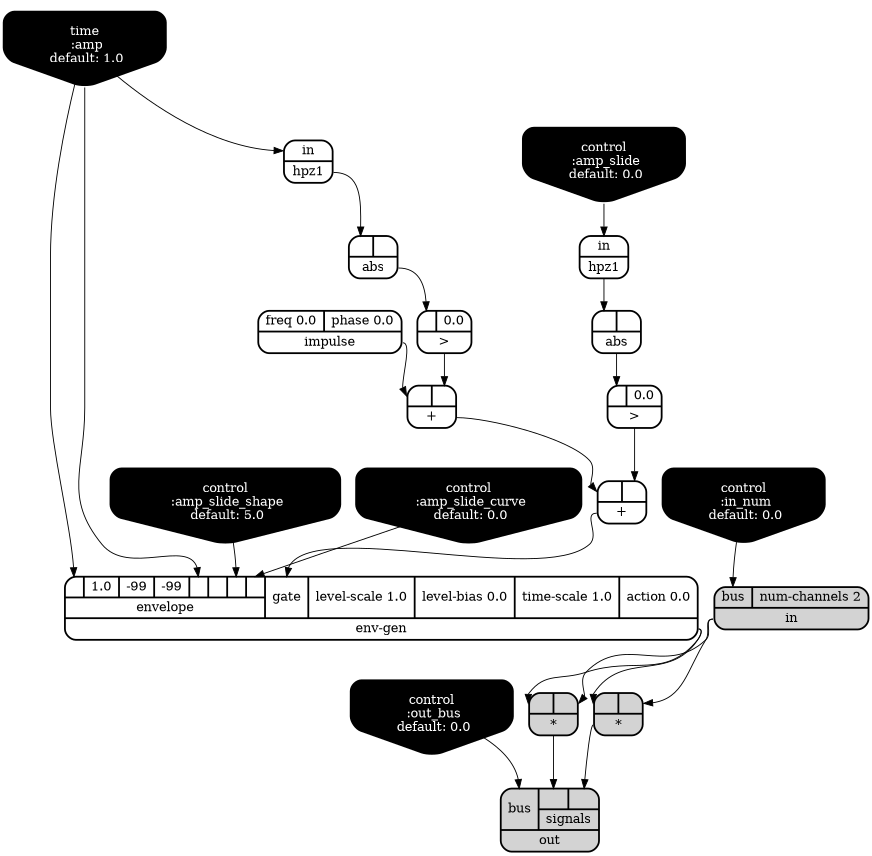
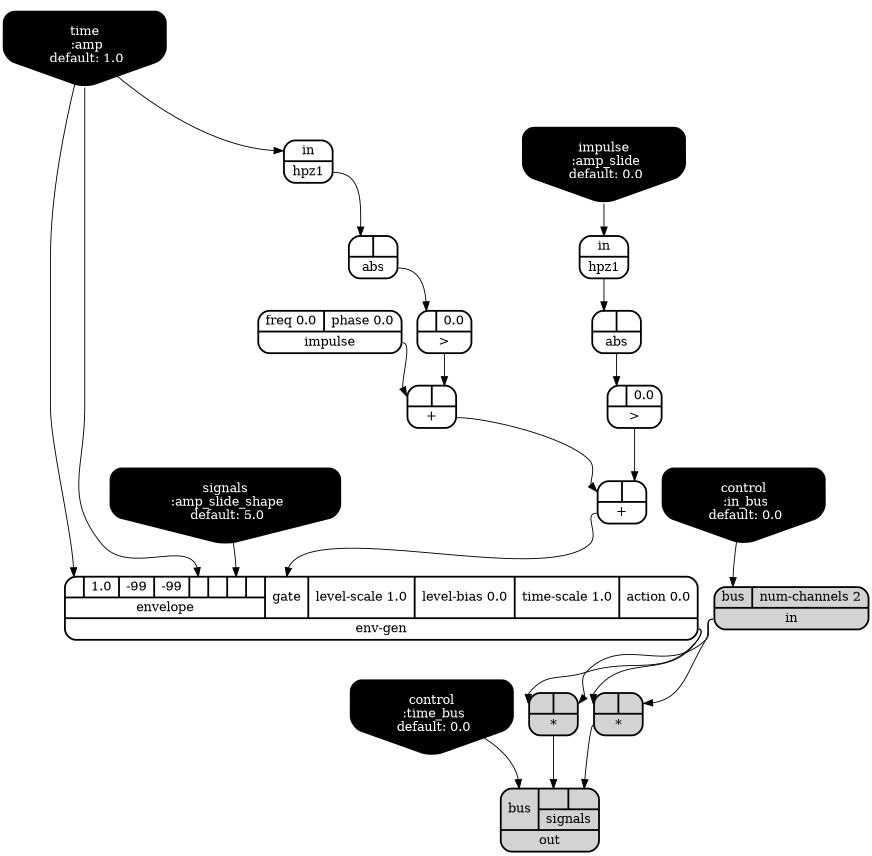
(604, 162) -> (604, 162)
(225, 502) -> (225, 502)
(469, 502) -> none
(744, 502) -> (744, 502)
(432, 714) -> (432, 714)
